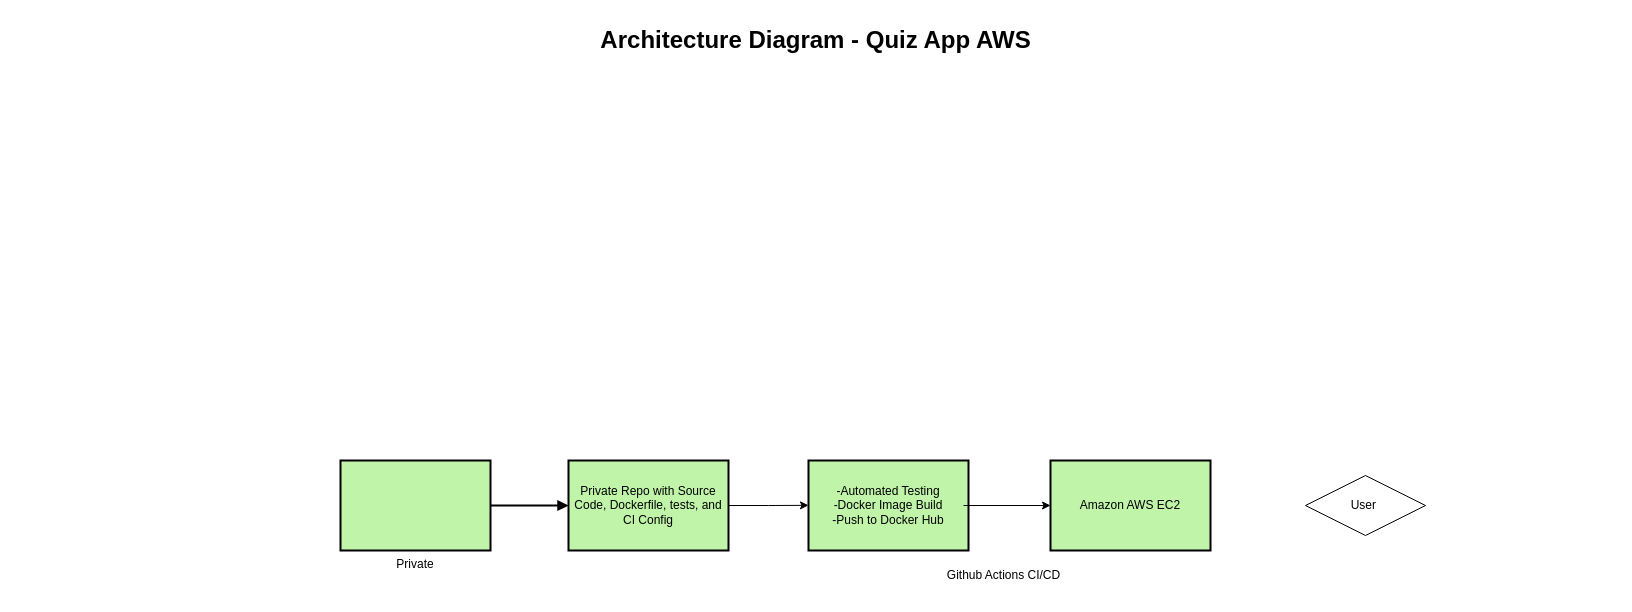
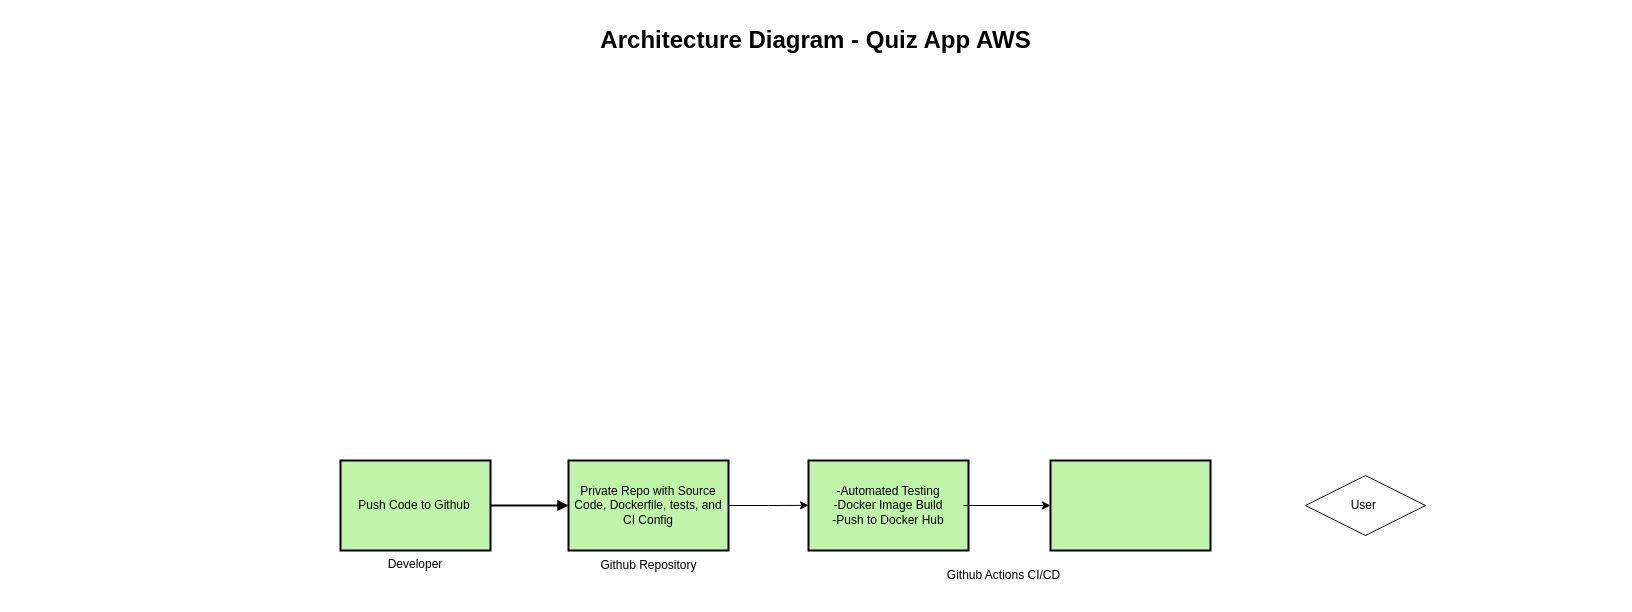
none -> (415, 506)
(1131, 506) -> none
(415, 564) -> (415, 564)
none -> (649, 566)
